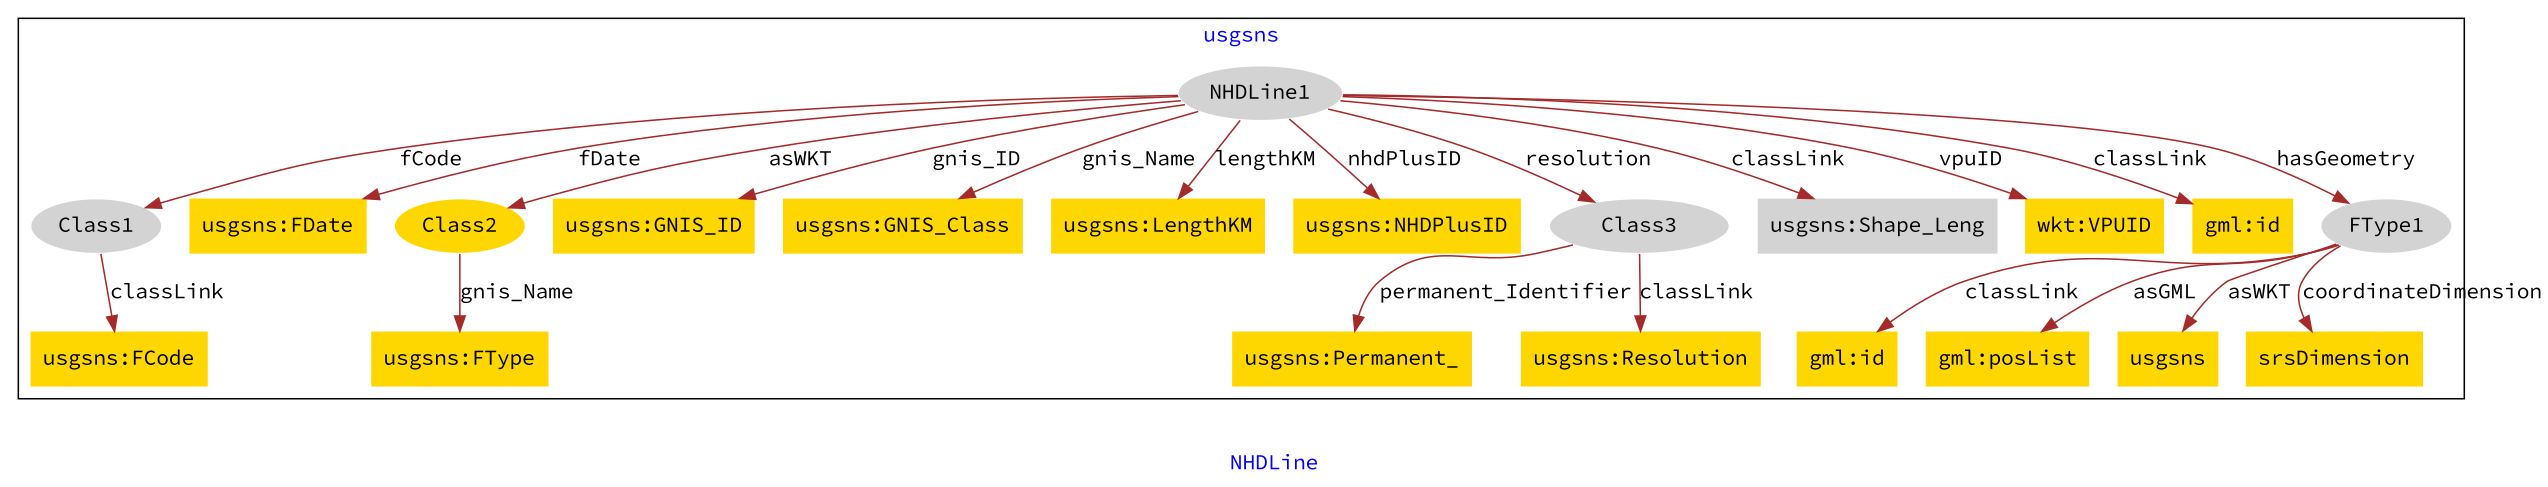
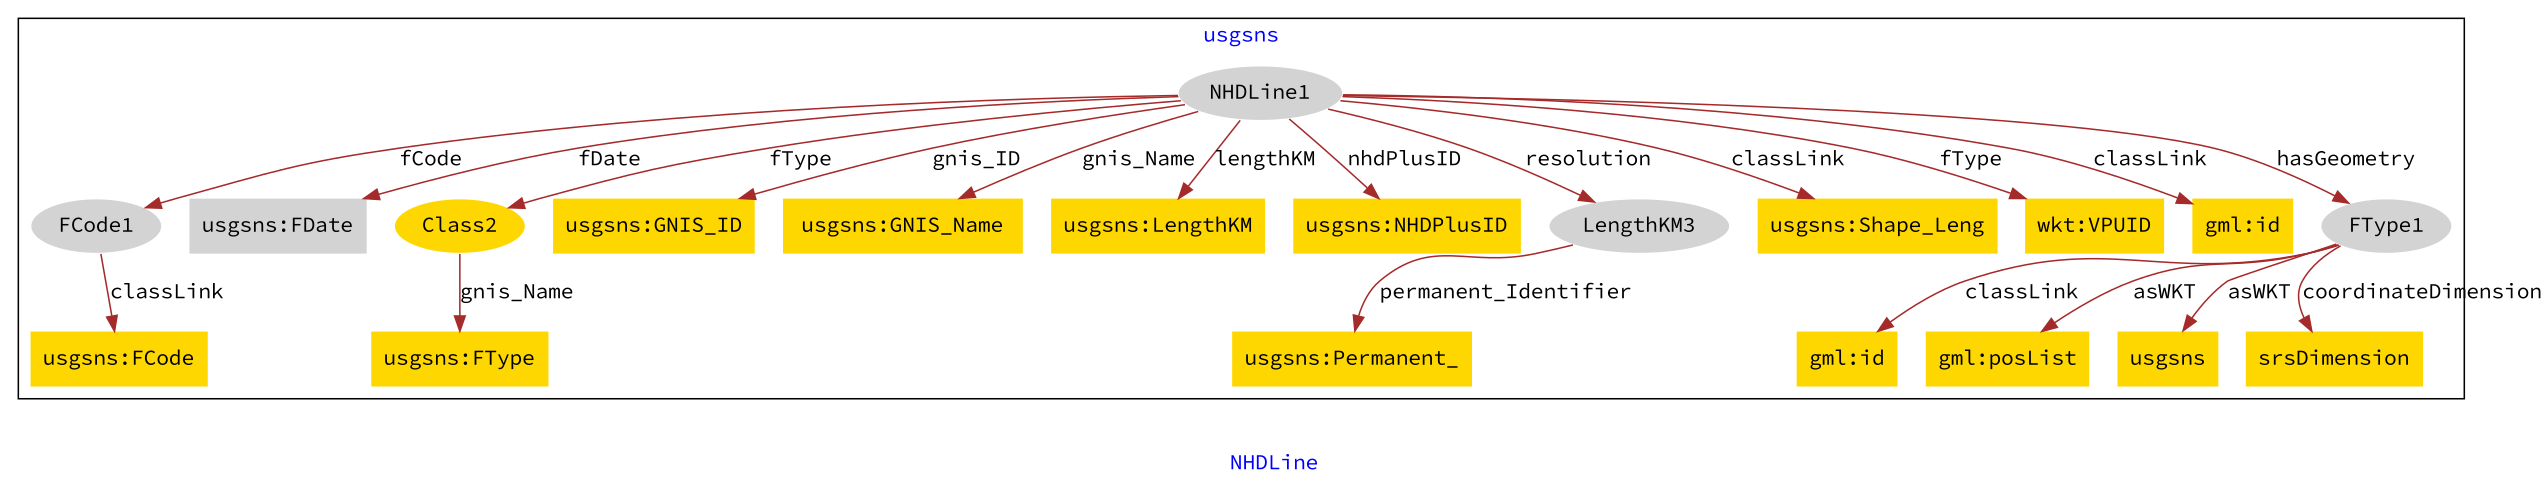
(801, 160) -> (801, 160)
(1971, 160) -> (1971, 160)
(96, 226) -> (96, 226)
(278, 226) -> (278, 226)
(903, 226) -> (903, 226)
(1639, 226) -> (1639, 226)
(1878, 226) -> (1878, 226)
(2165, 293) -> (2165, 293)
(1641, 359) -> none
